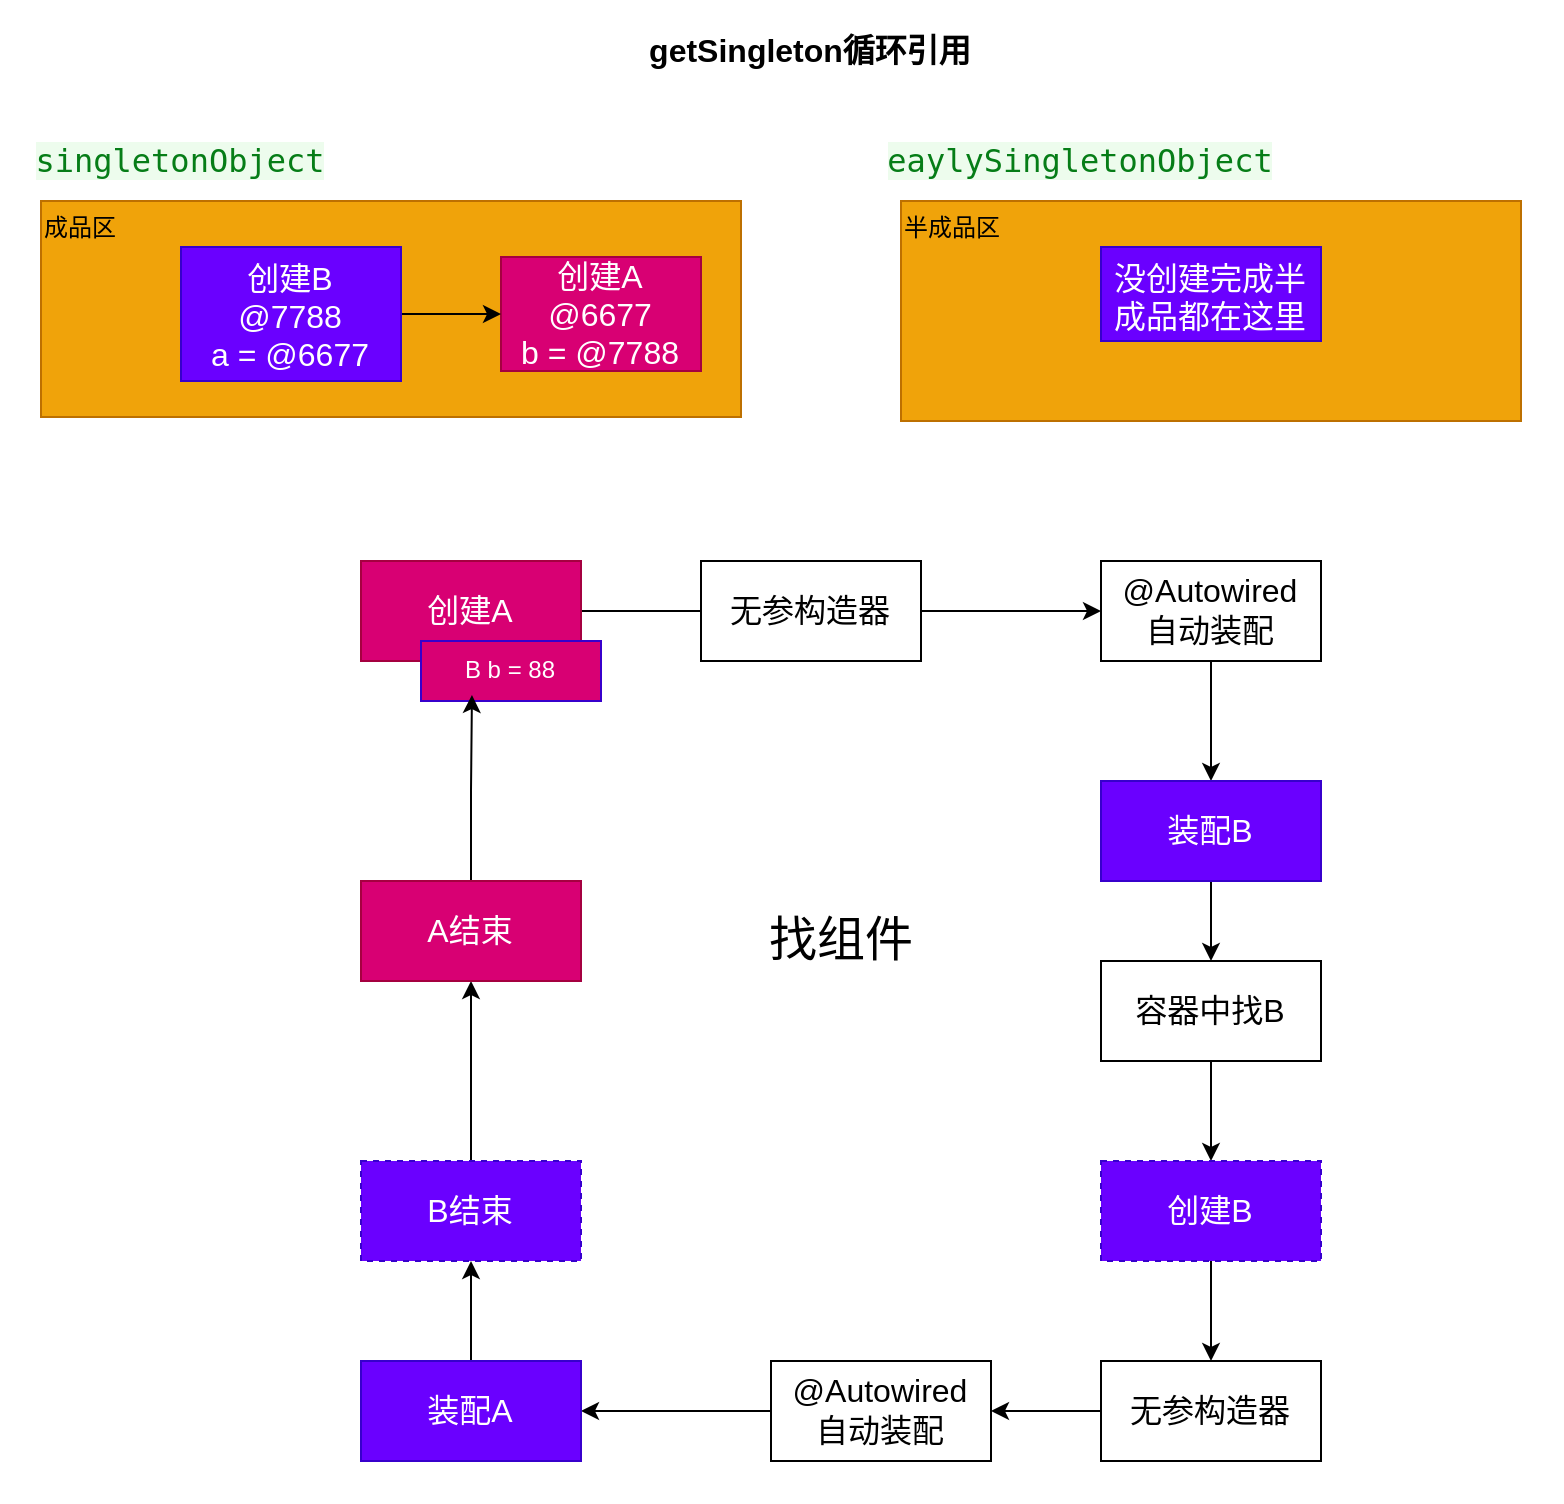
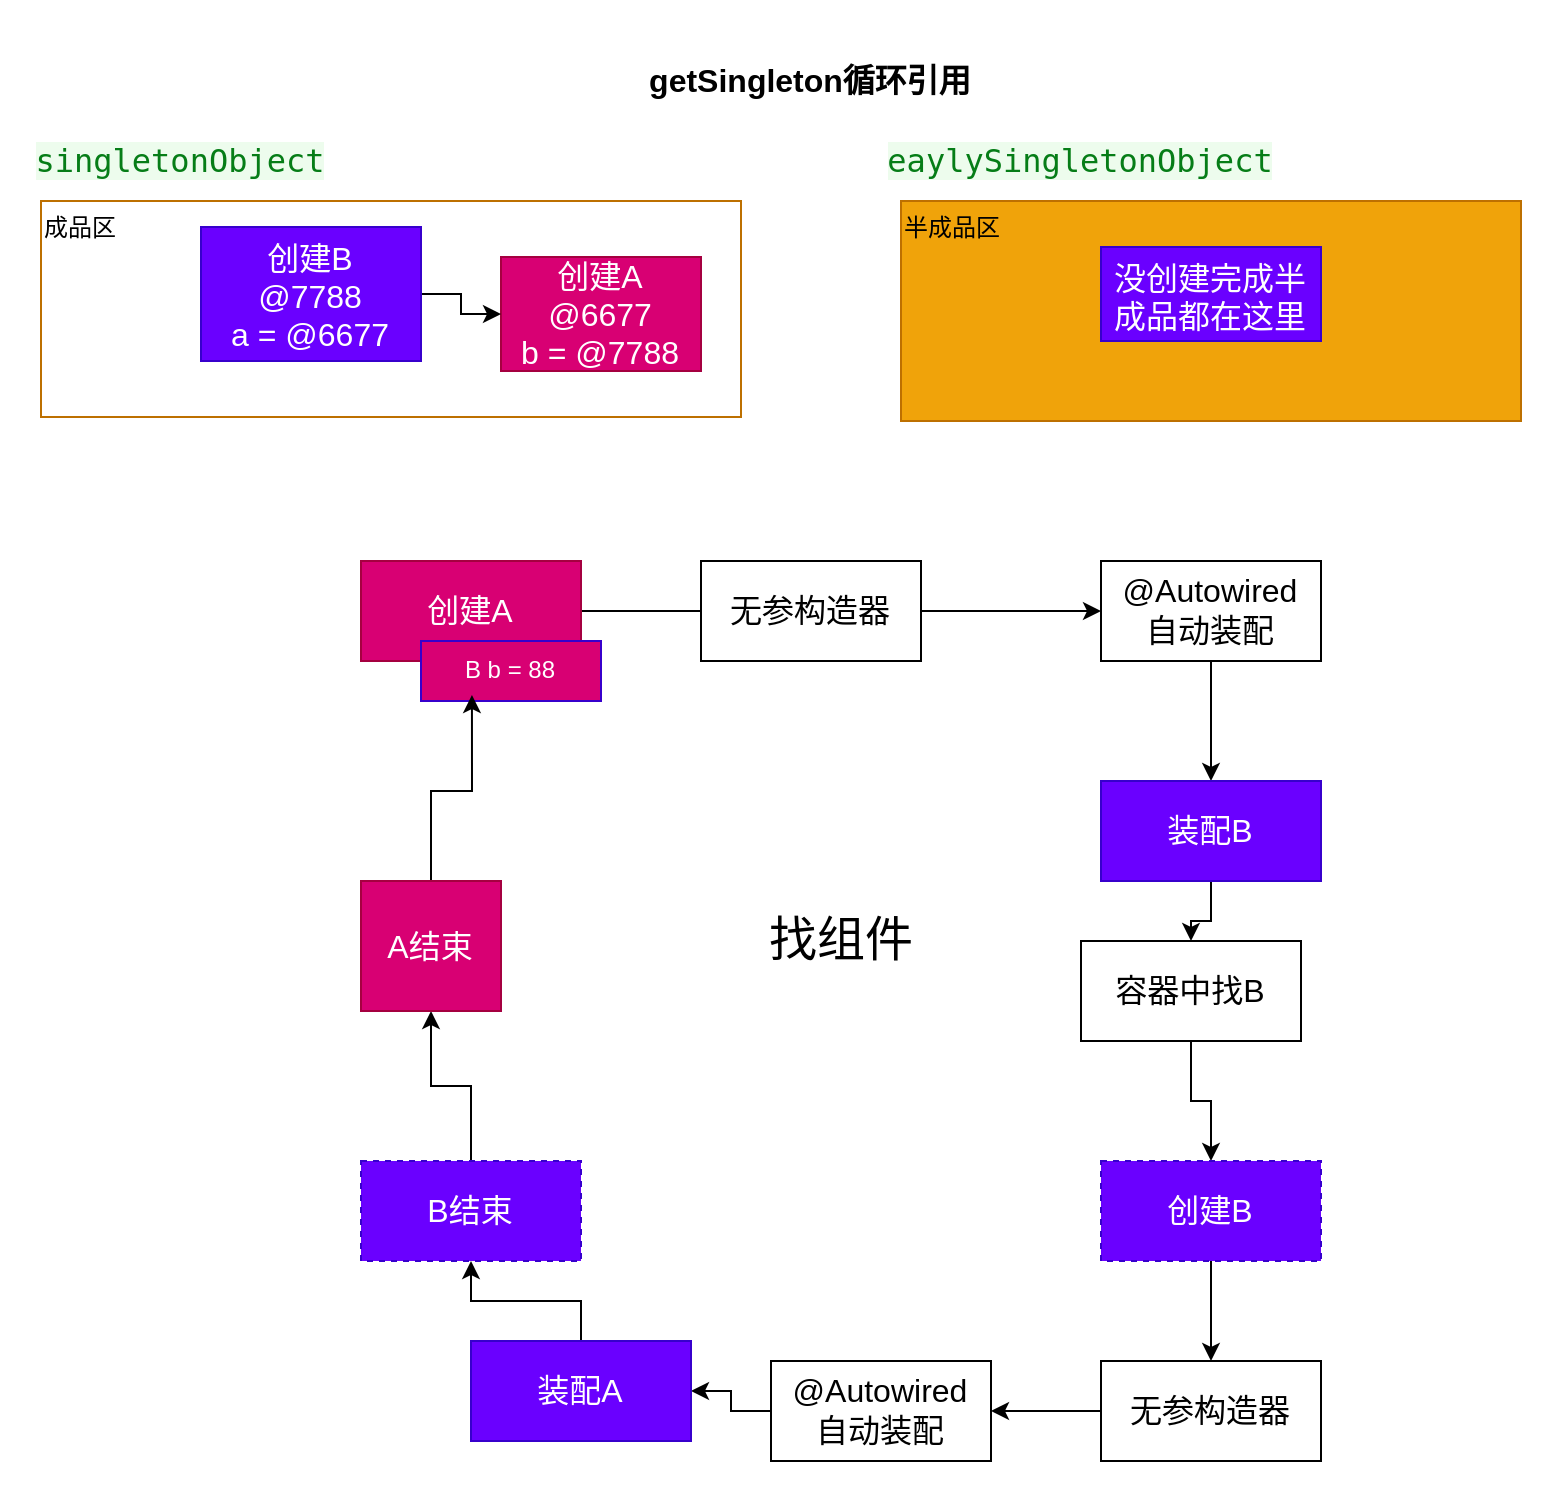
(811, 51) -> (811, 81)
(81, 229) -> (81, 229)
(291, 314) -> (311, 294)
(471, 931) -> (431, 946)
(1211, 1011) -> (1191, 991)
(471, 1411) -> (581, 1391)
